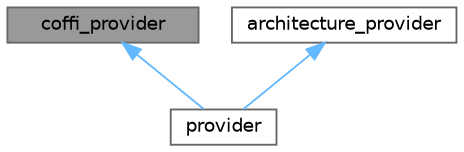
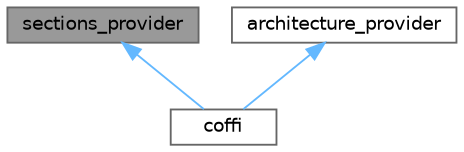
(103, 25) -> (103, 25)
(224, 127) -> (224, 127)
